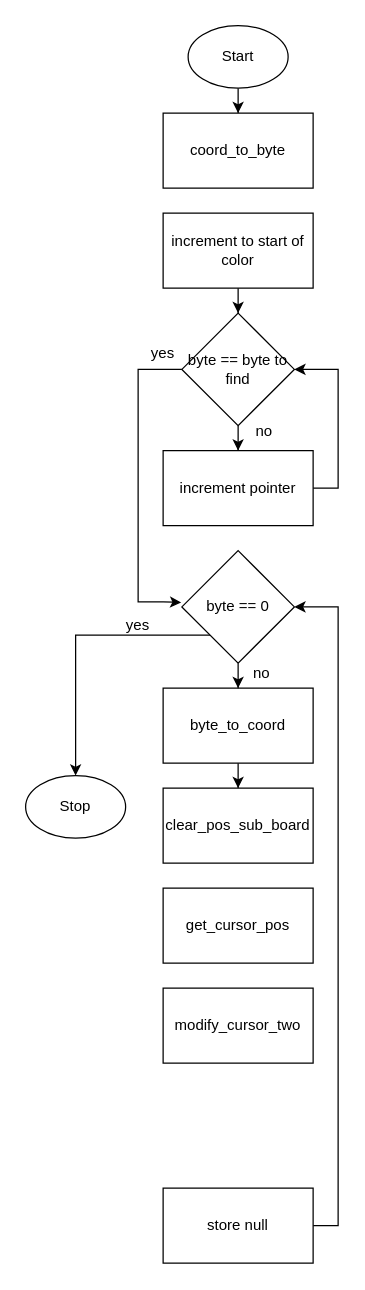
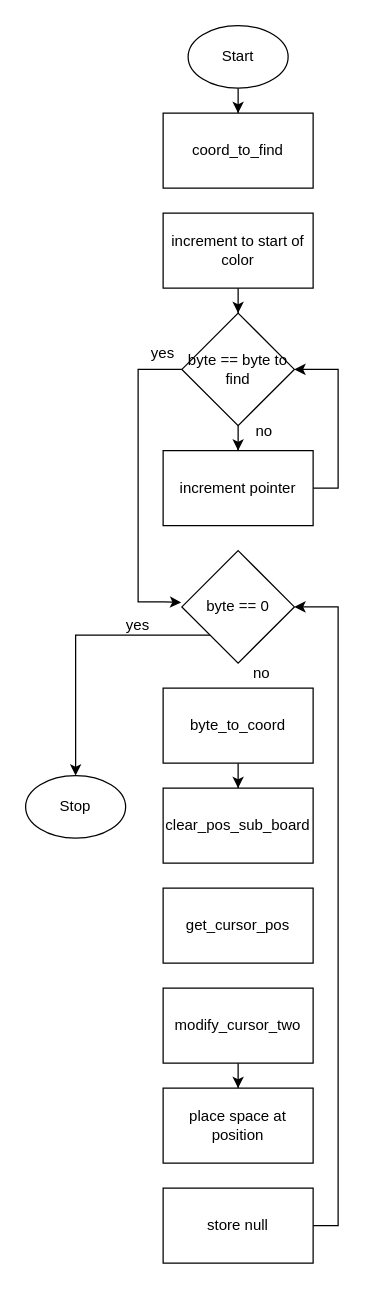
(238, 151) -> (238, 151)
(238, 680) -> none
none -> (238, 1080)
none -> (238, 1126)
